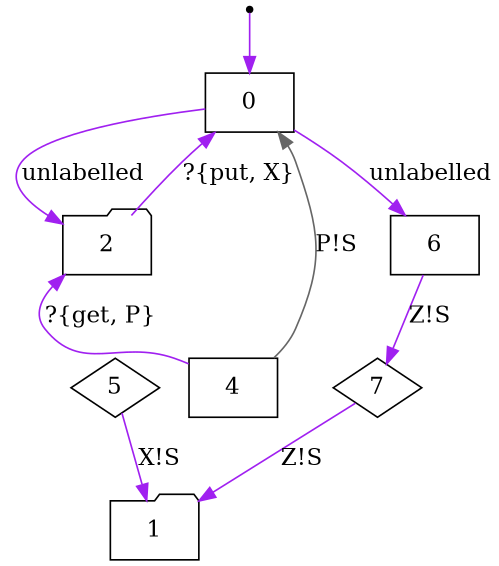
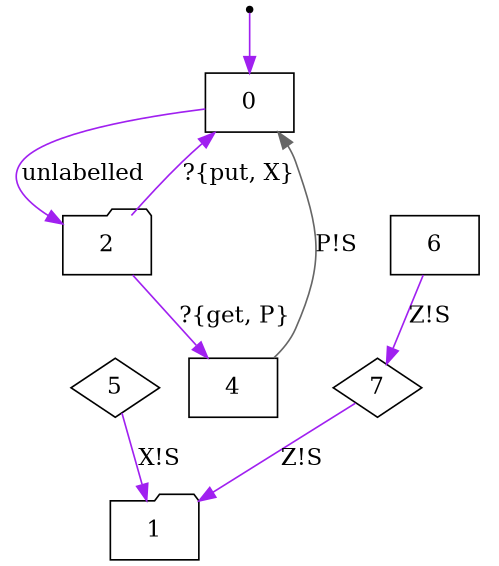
(345, 164) -> none
(90, 353) -> (164, 310)
